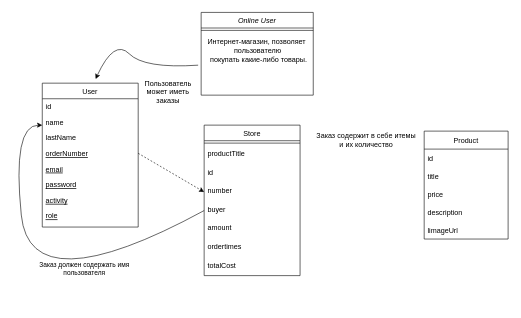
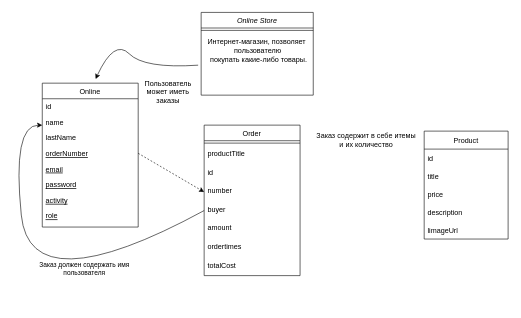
(257, 20) -> (257, 20)
(90, 91) -> (90, 91)
(252, 133) -> (252, 133)
